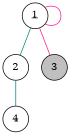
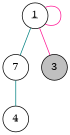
(16, 67) -> (16, 67)
